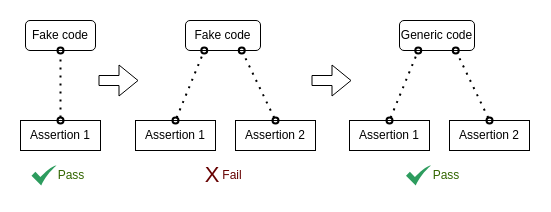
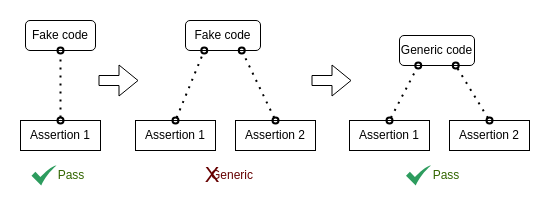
(437, 36) -> (437, 51)
(233, 176) -> (233, 176)
